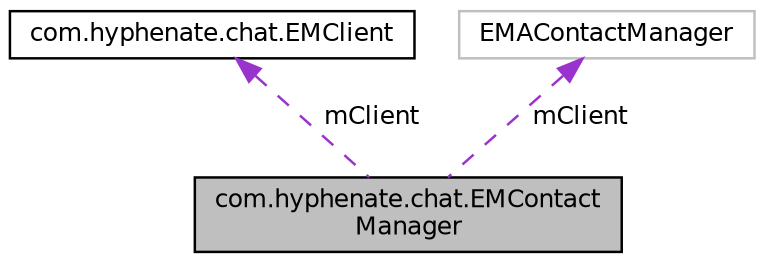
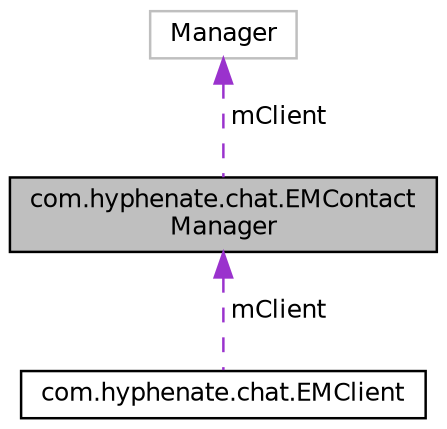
(607, 35) -> (223, 35)
(312, 127) -> (223, 324)
